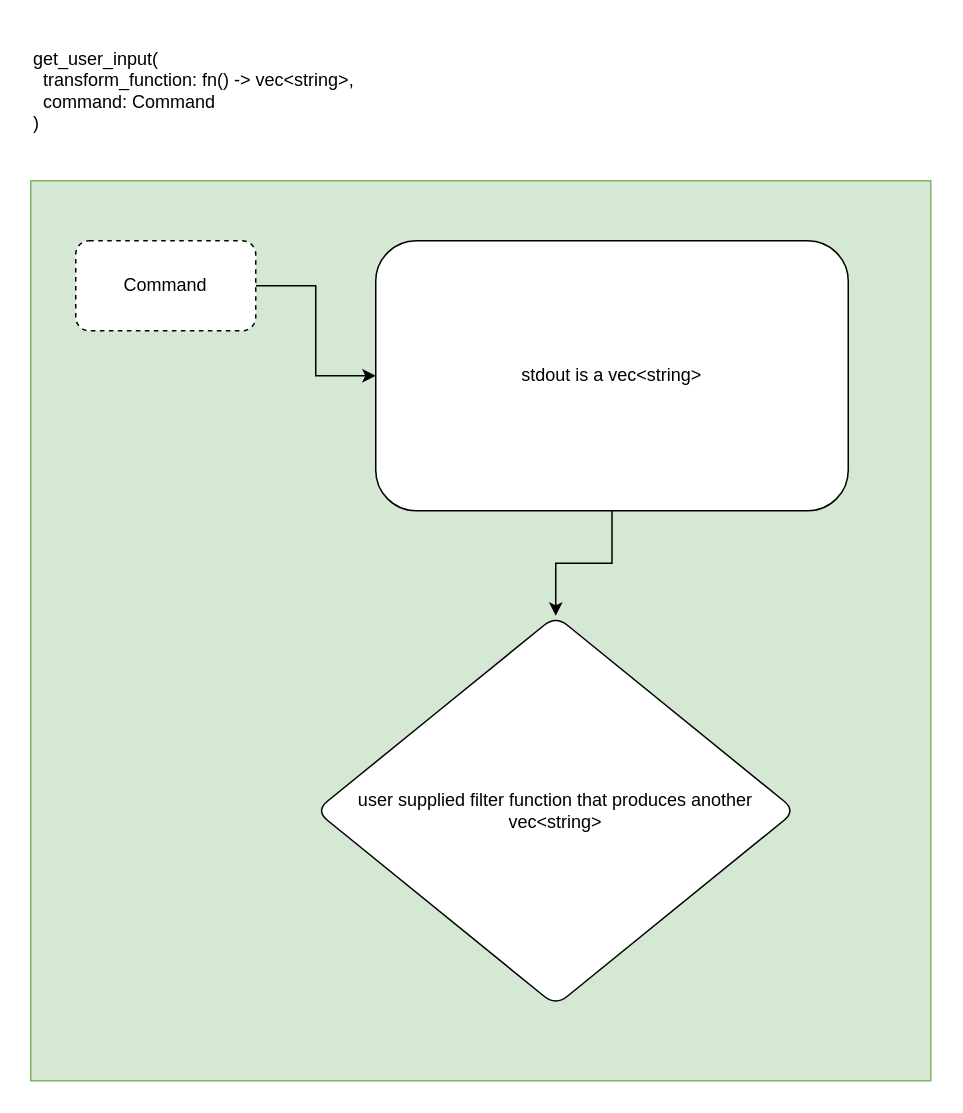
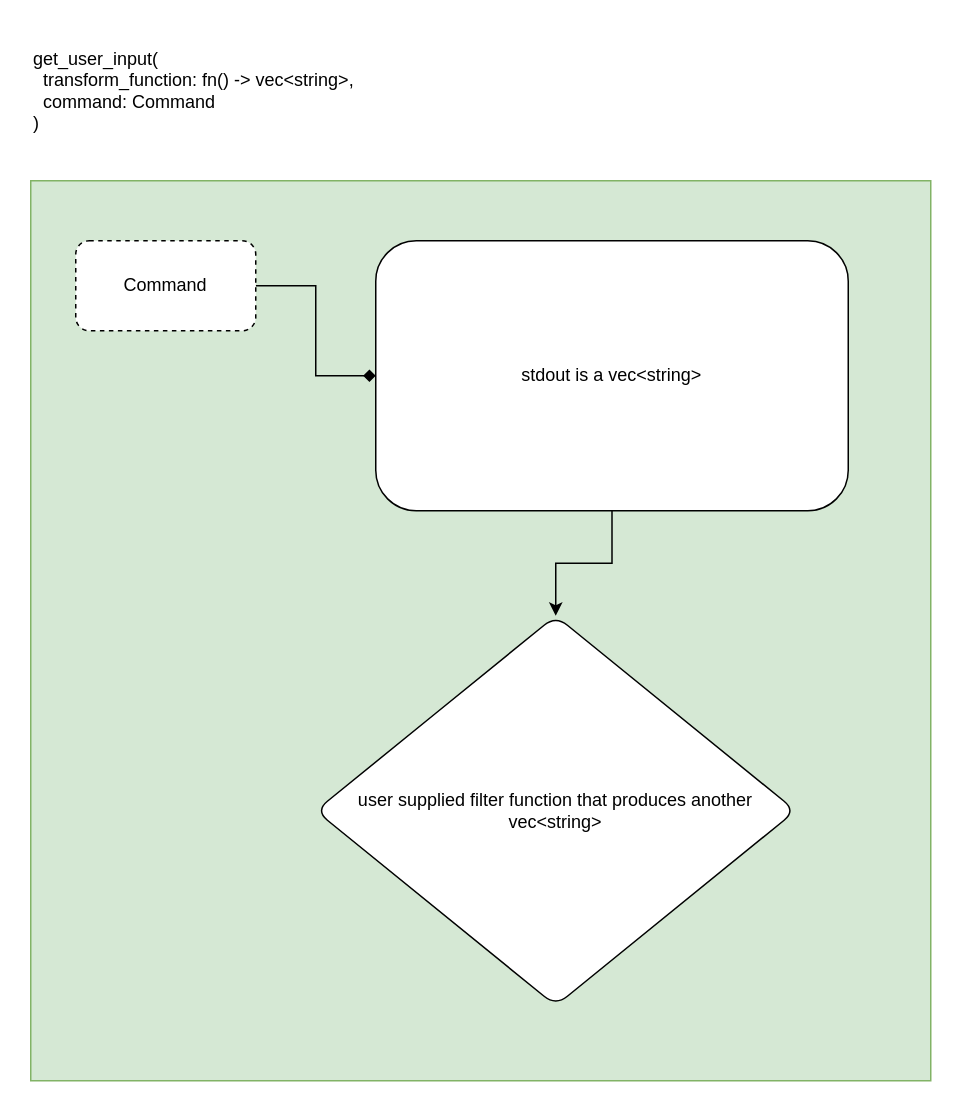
(364, 376) -> (363, 376)
